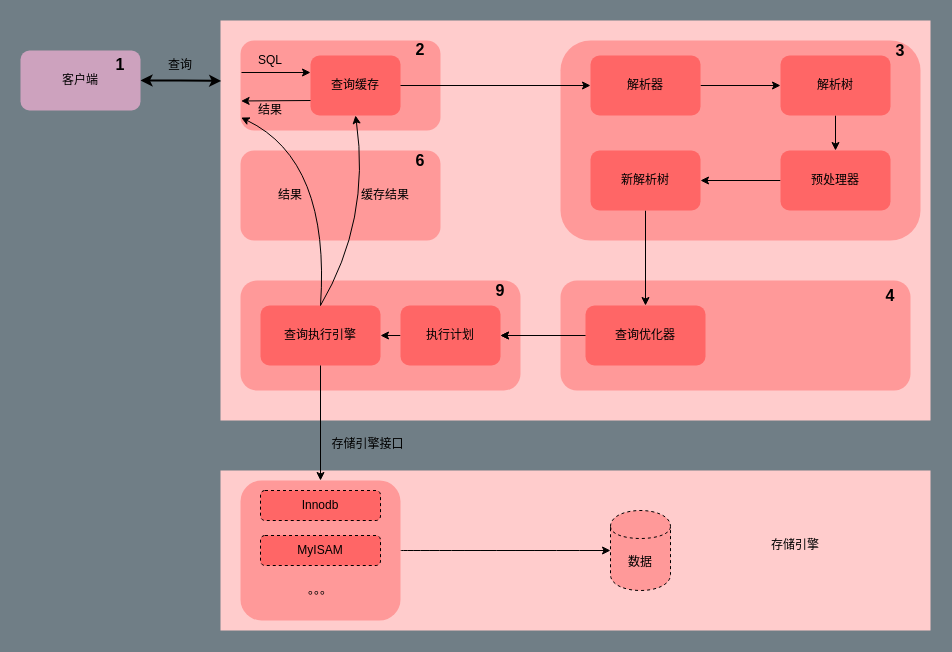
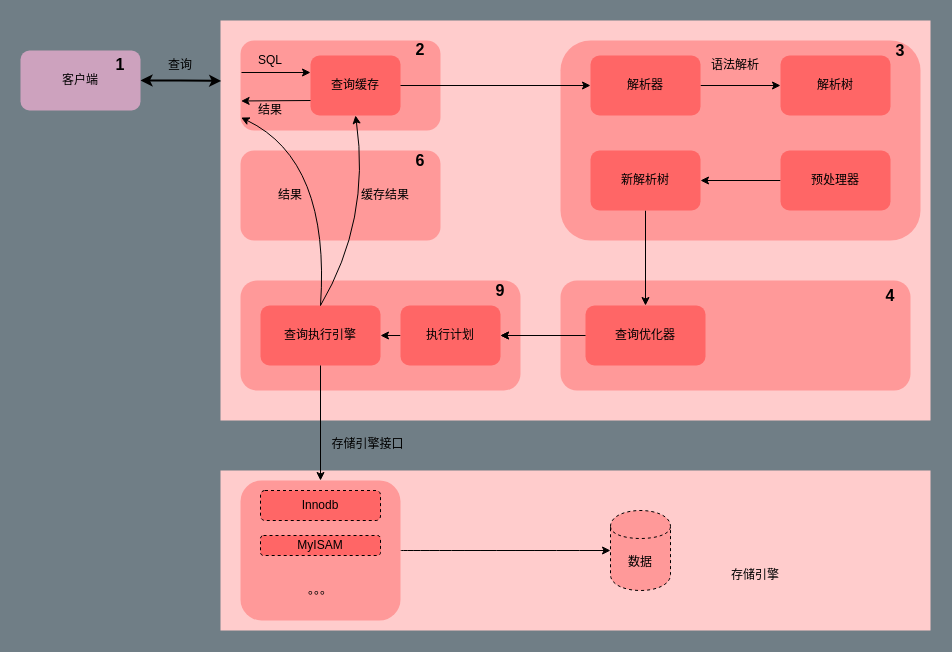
none -> (736, 66)
(836, 135) -> none
(796, 546) -> (756, 576)
(321, 551) -> (321, 546)
